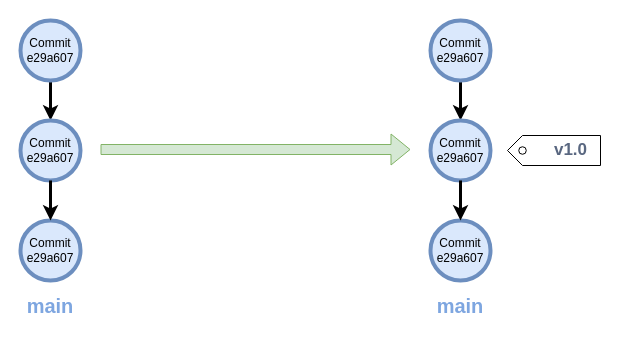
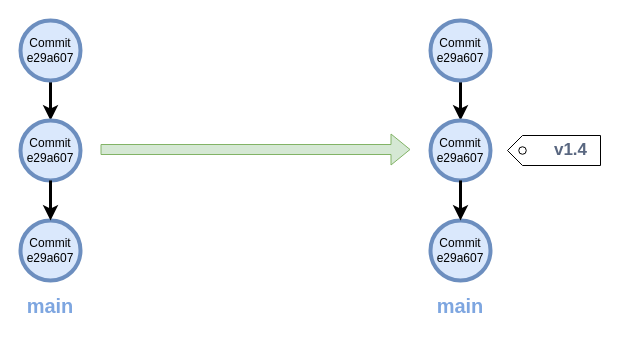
(571, 151) -> (571, 151)
